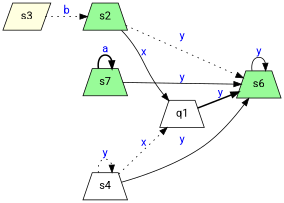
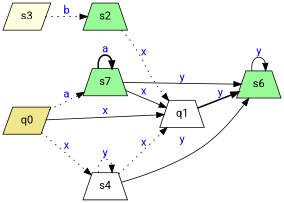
(181, 50) -> none
(143, 62) -> (143, 62)
none -> (143, 98)
none -> (27, 121)
